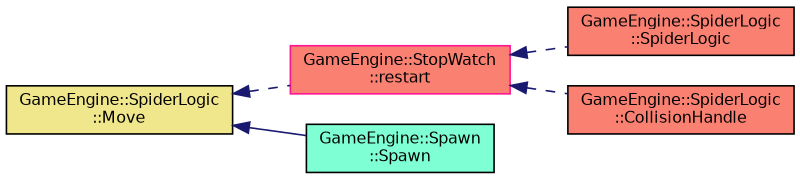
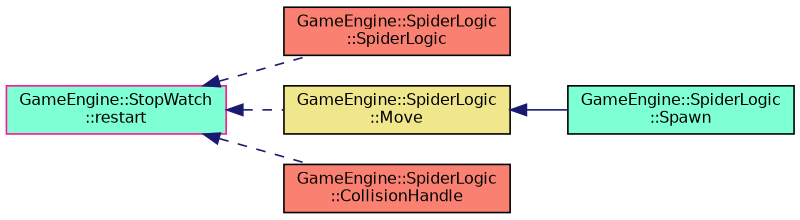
(400, 70) -> (116, 110)
(270, 88) -> (263, 110)
(400, 148) -> (681, 110)
